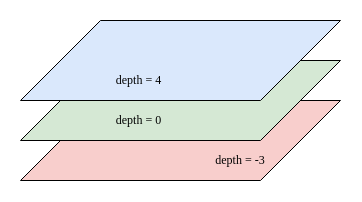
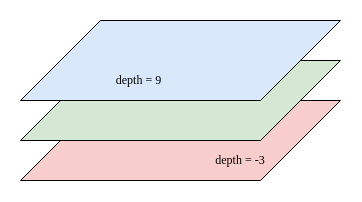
(141, 81) -> (141, 81)
(141, 121) -> none
